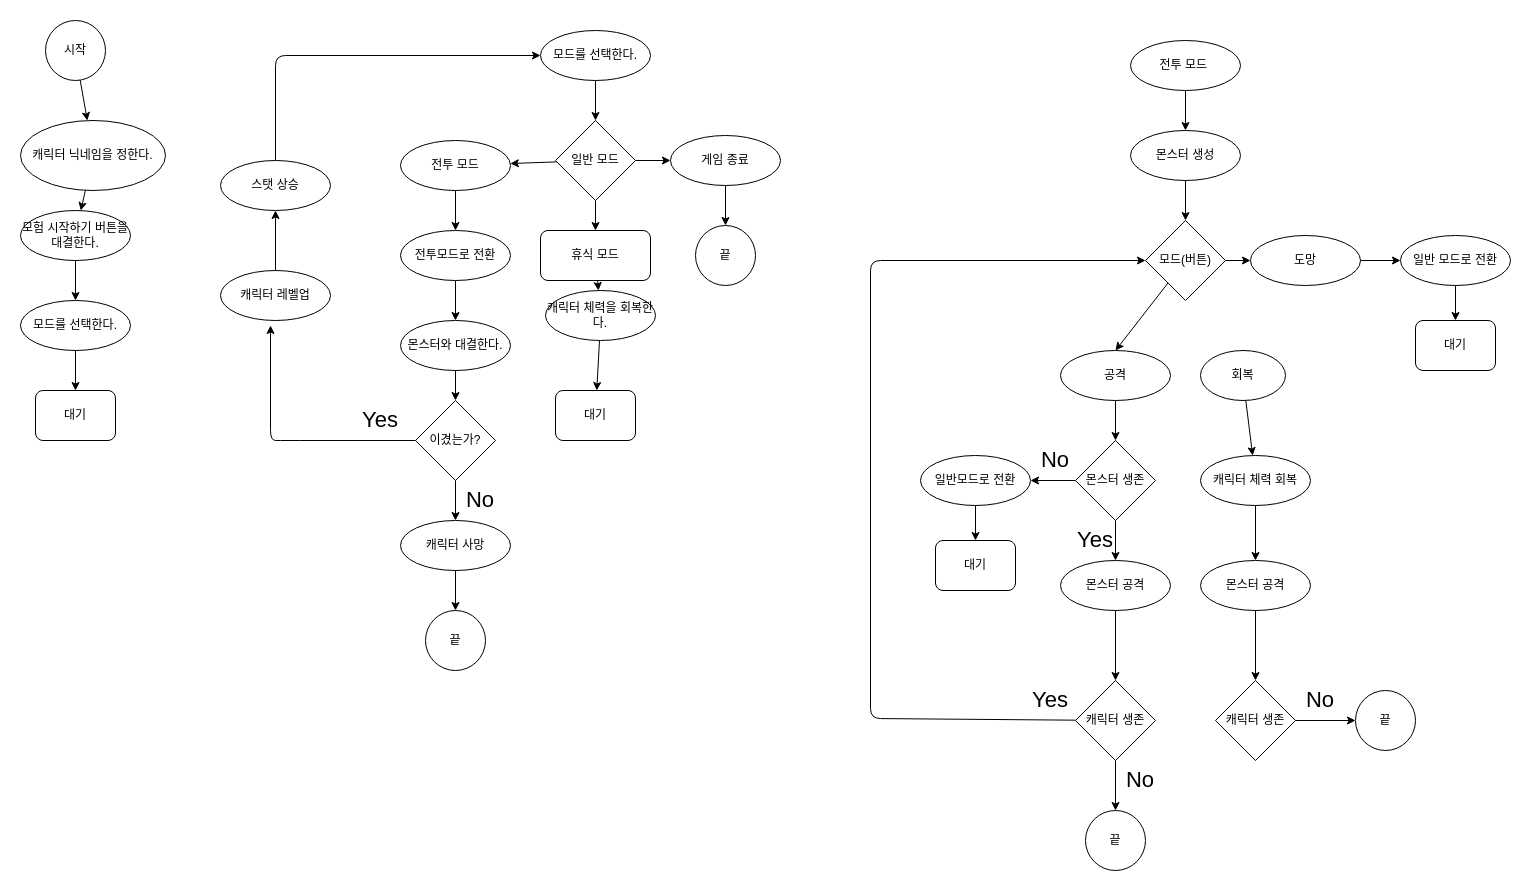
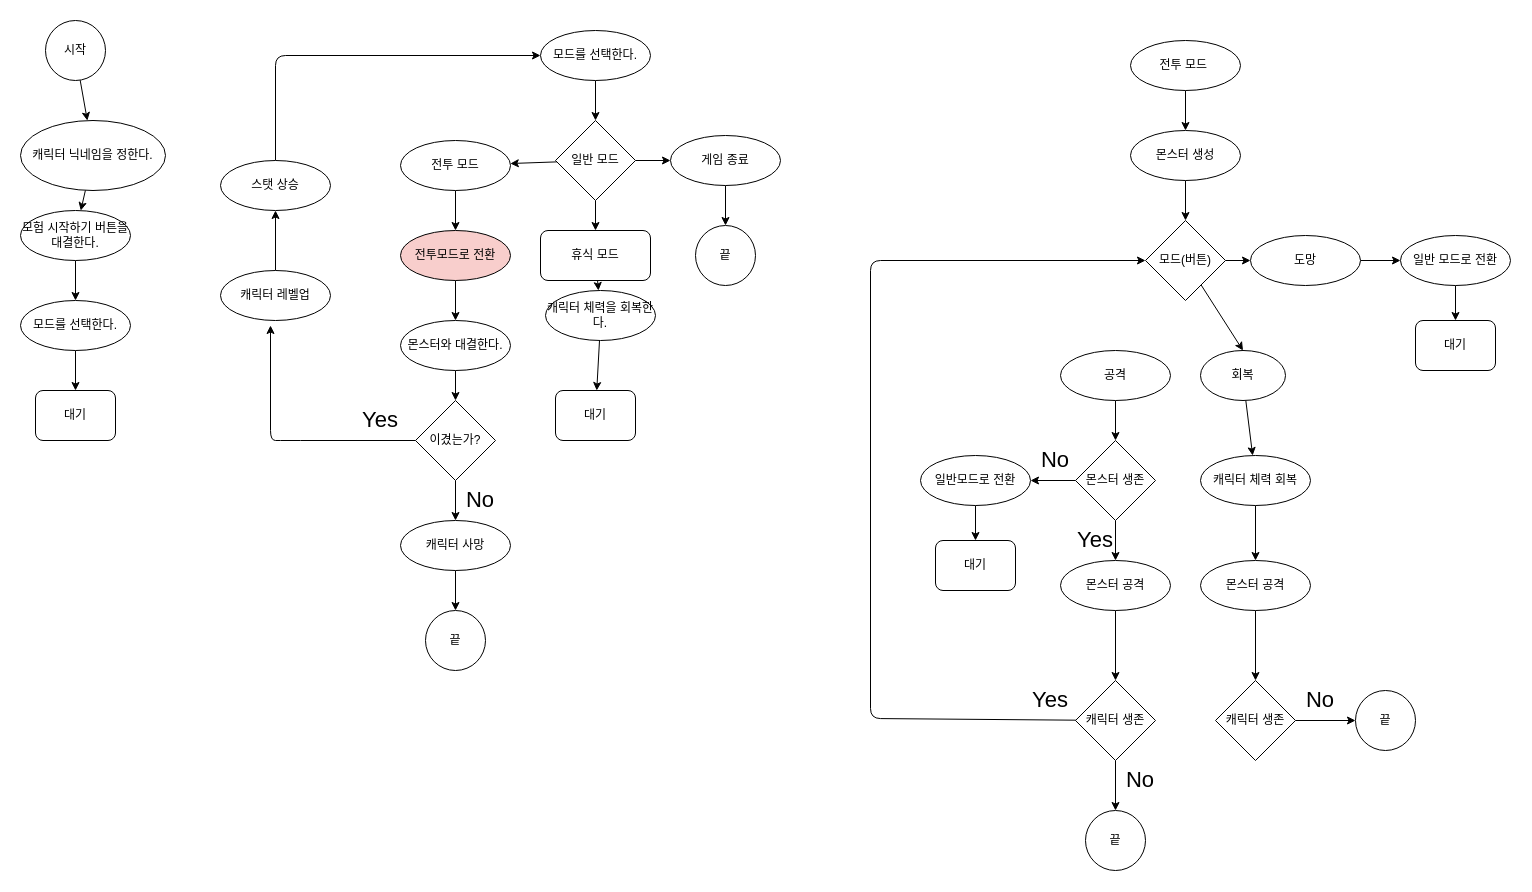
(456, 256) -> (456, 256)
(1144, 314) -> none
none -> (1220, 315)
